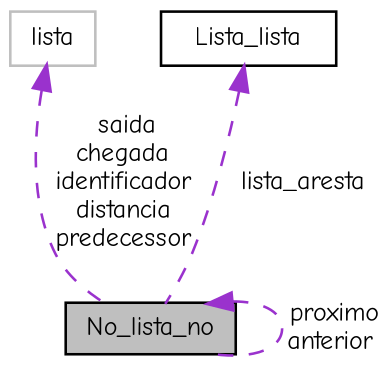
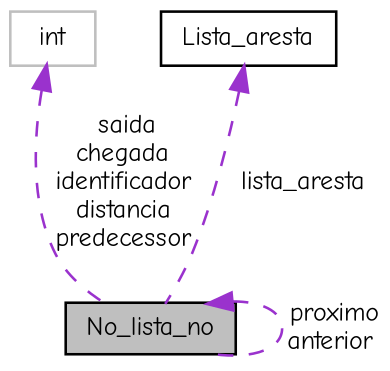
(53, 39) -> (53, 39)
(249, 39) -> (249, 39)
